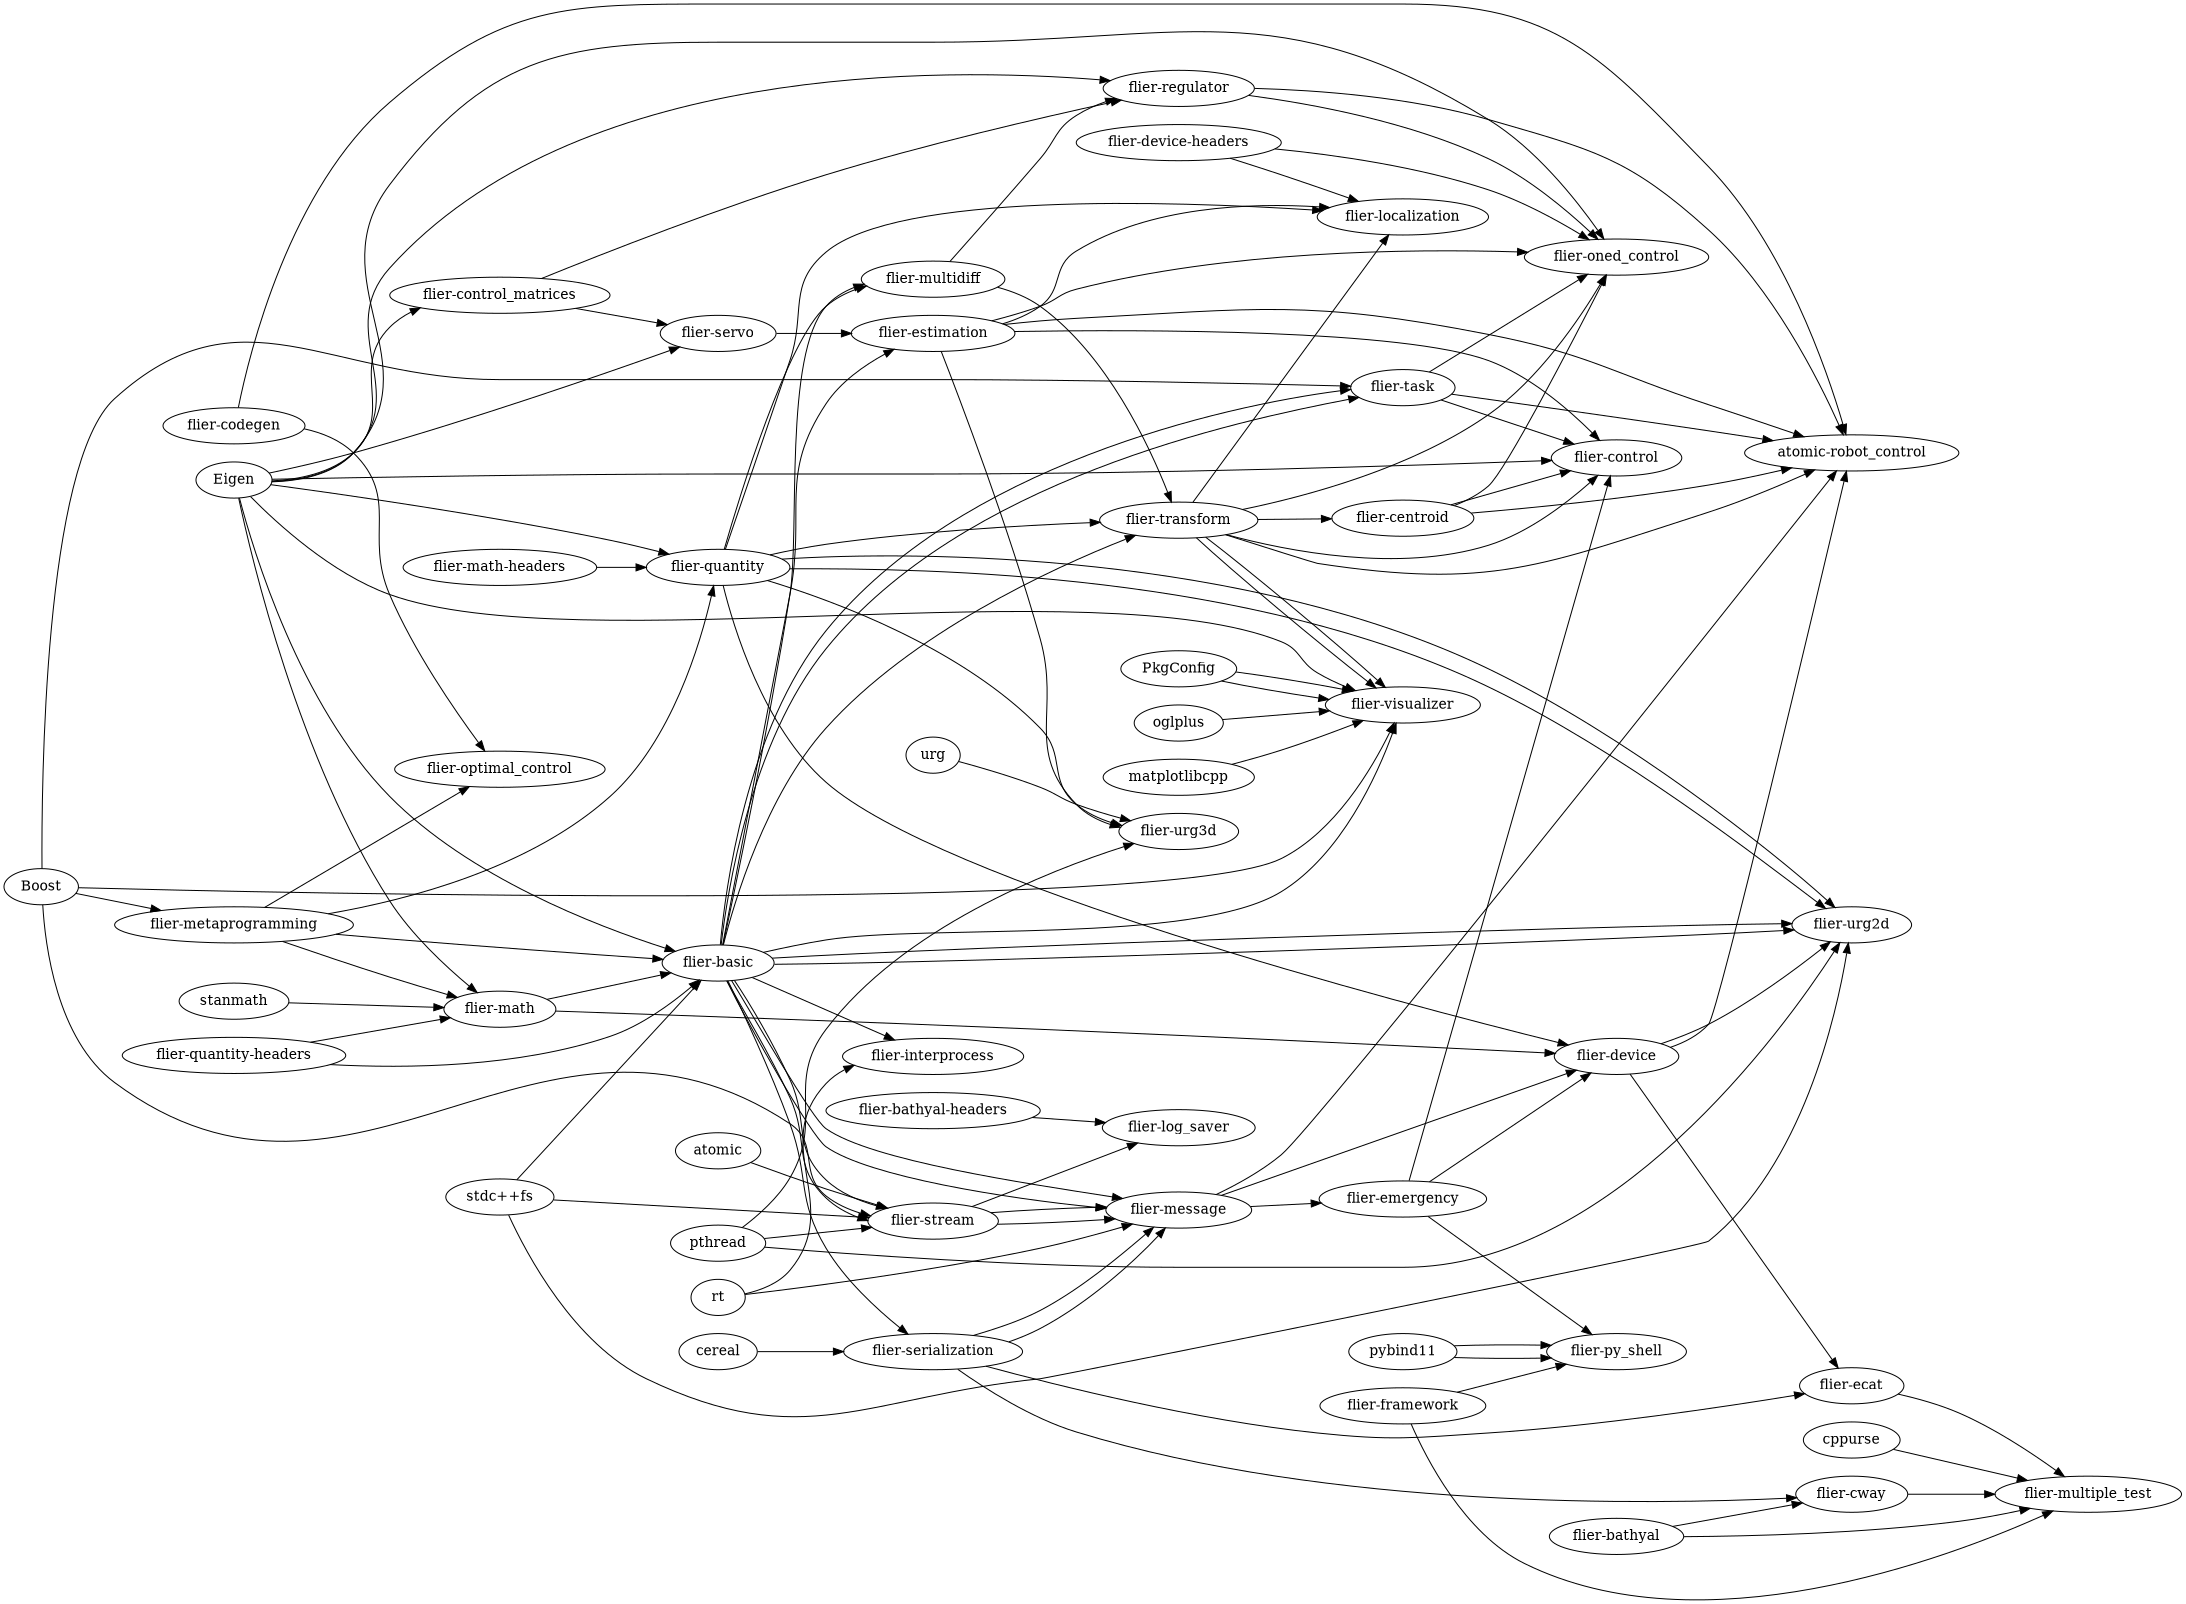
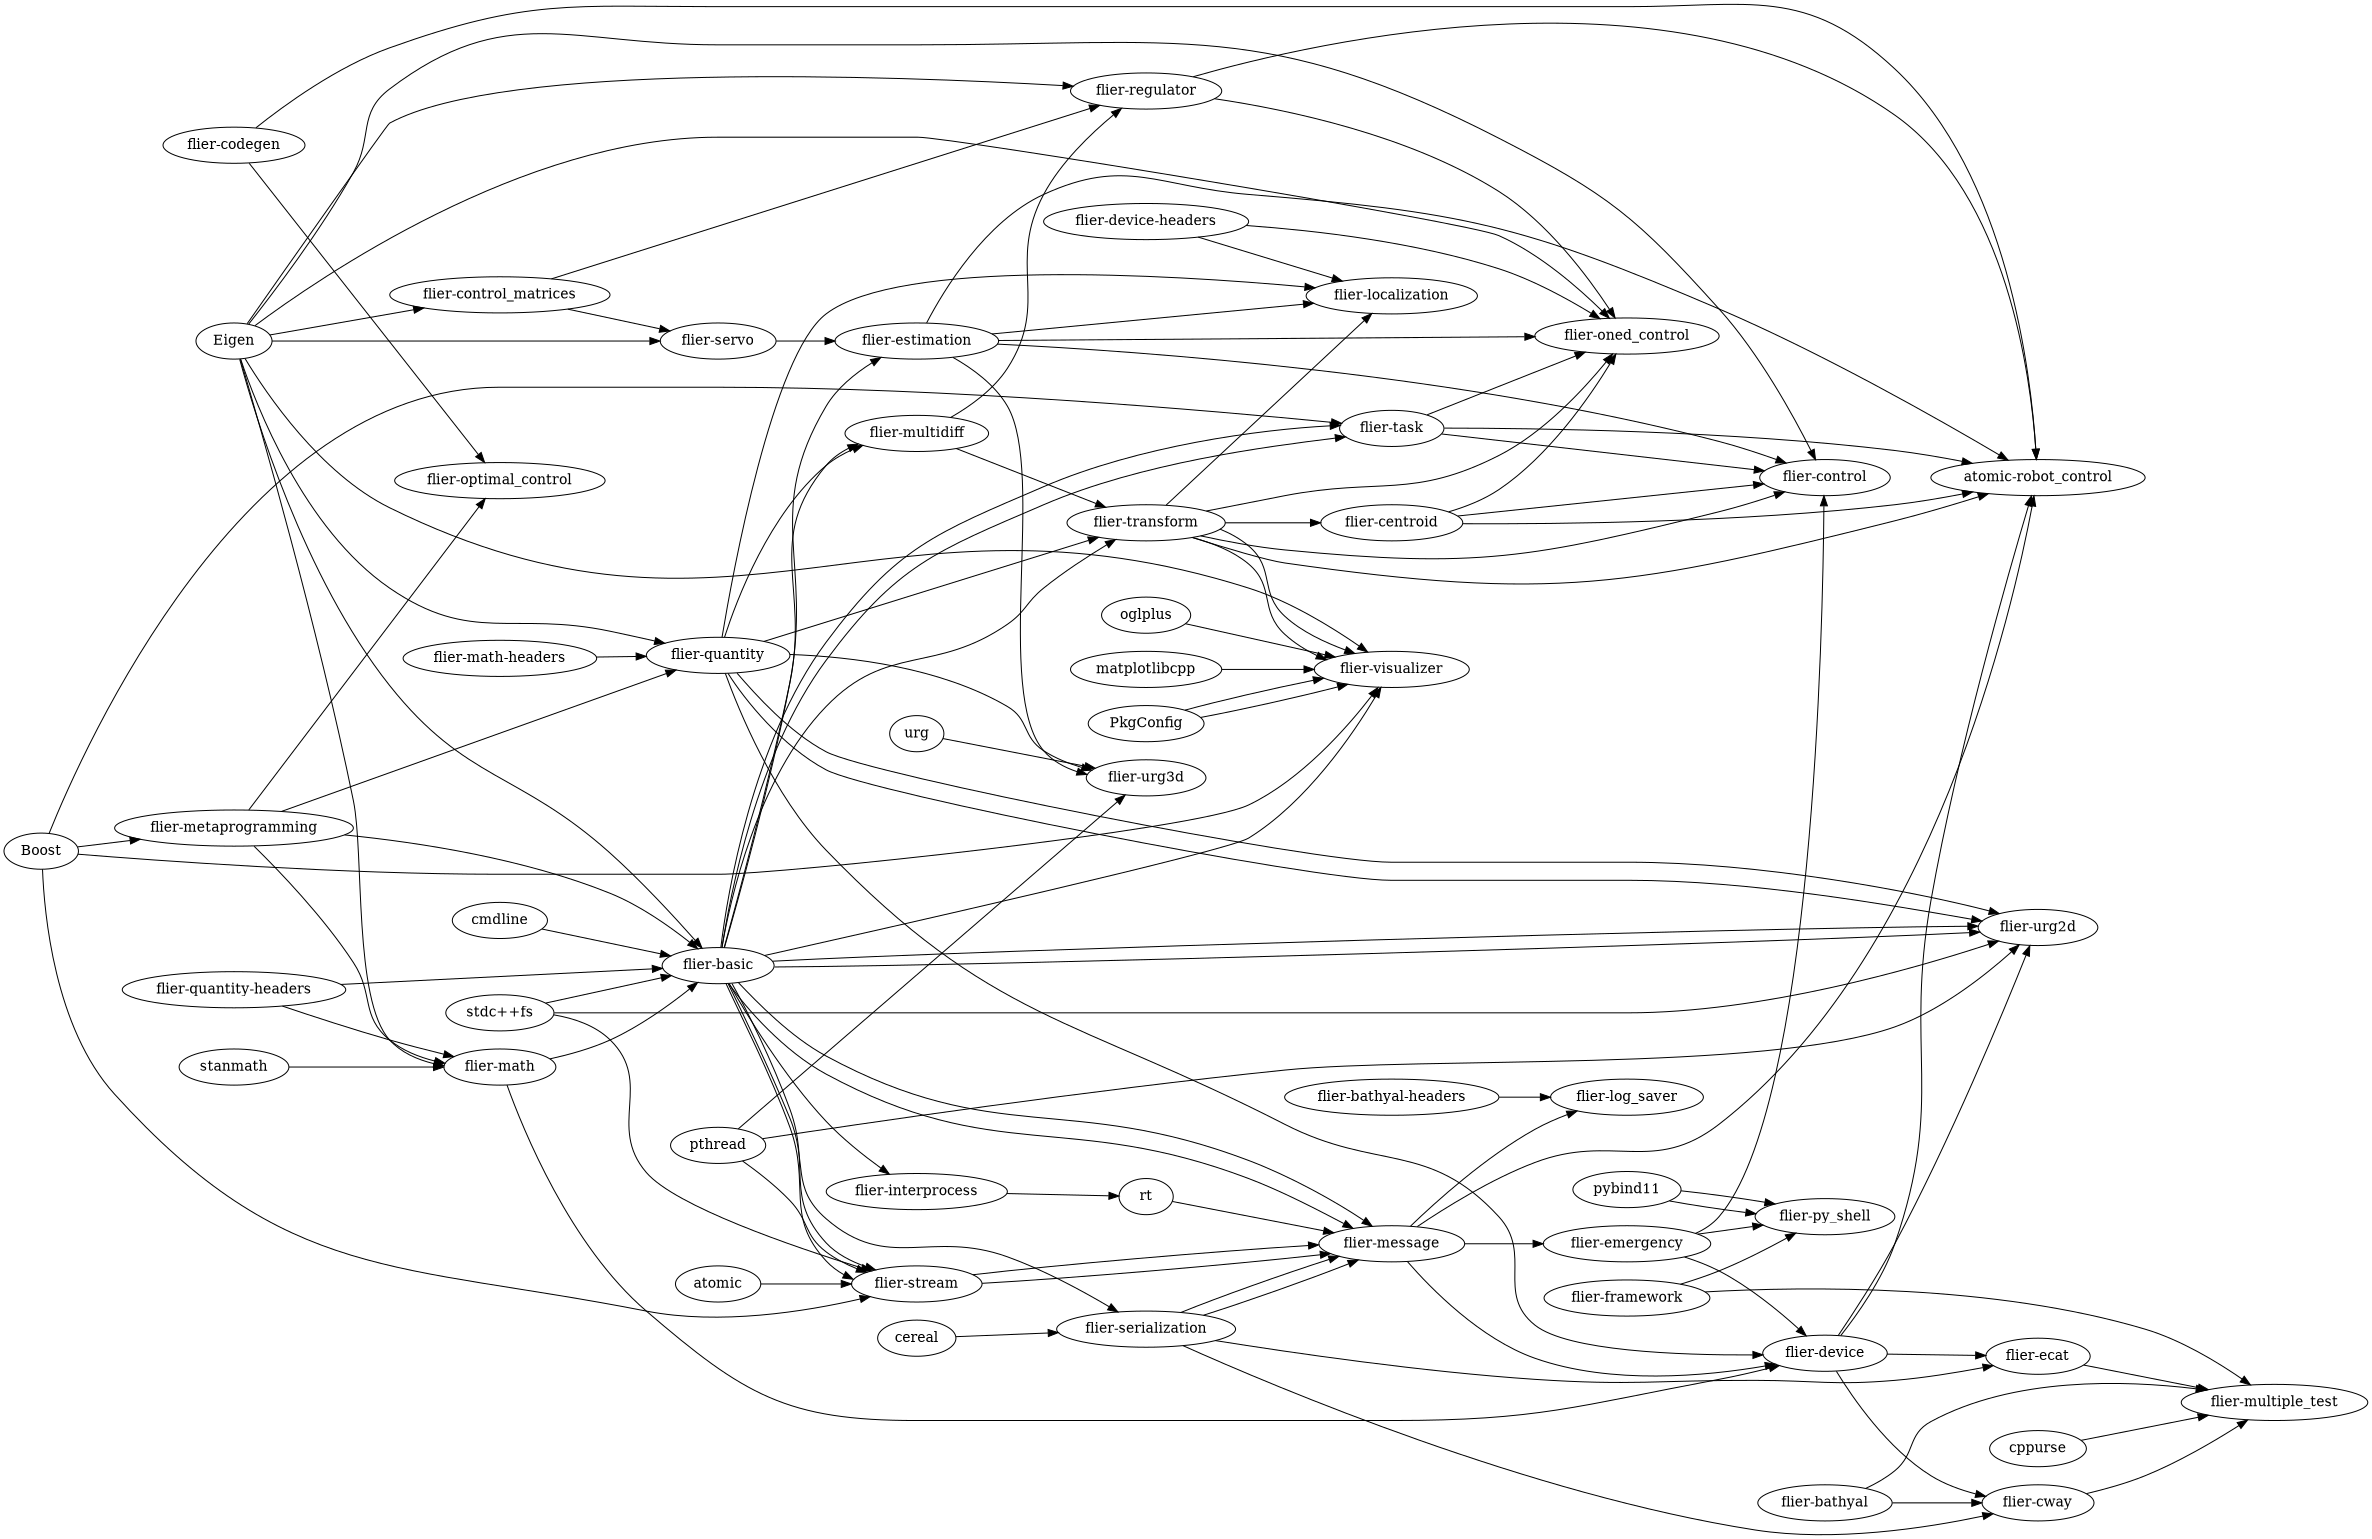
none -> (500, 920)
(1050, 1177) -> (1484, 1163)
(805, 1244) -> (1058, 1195)
none -> (1895, 1446)
